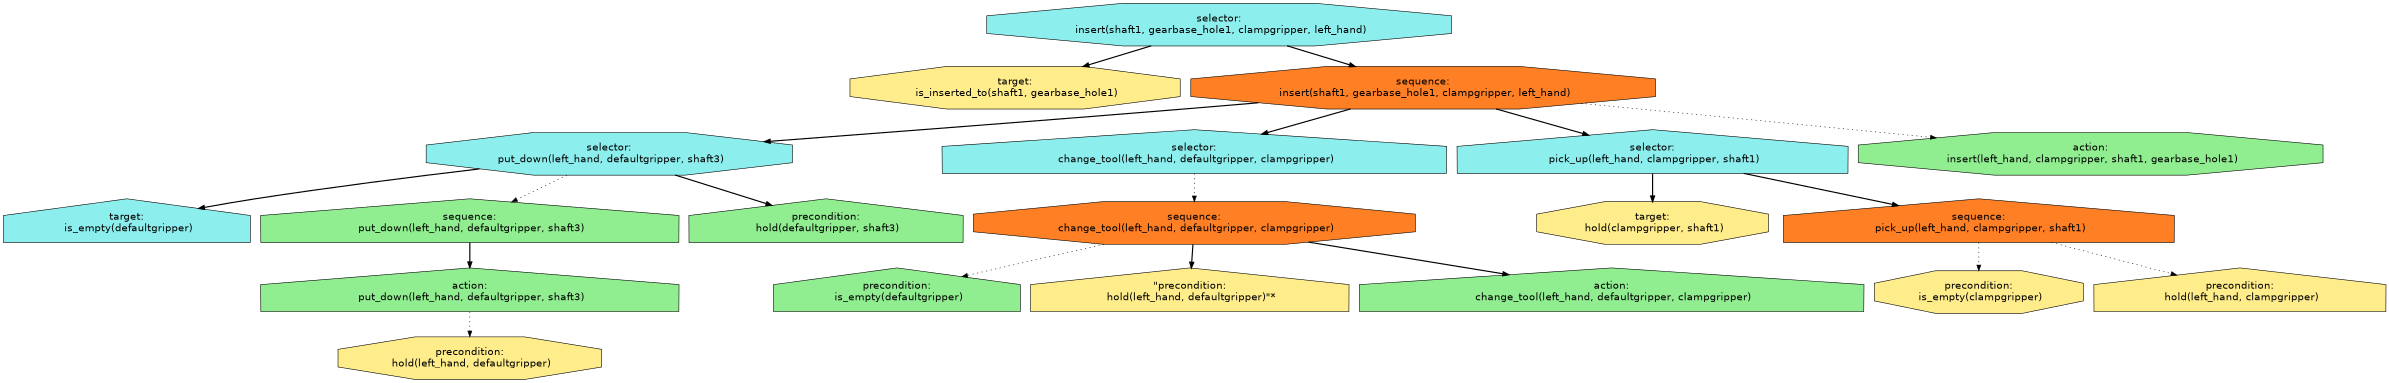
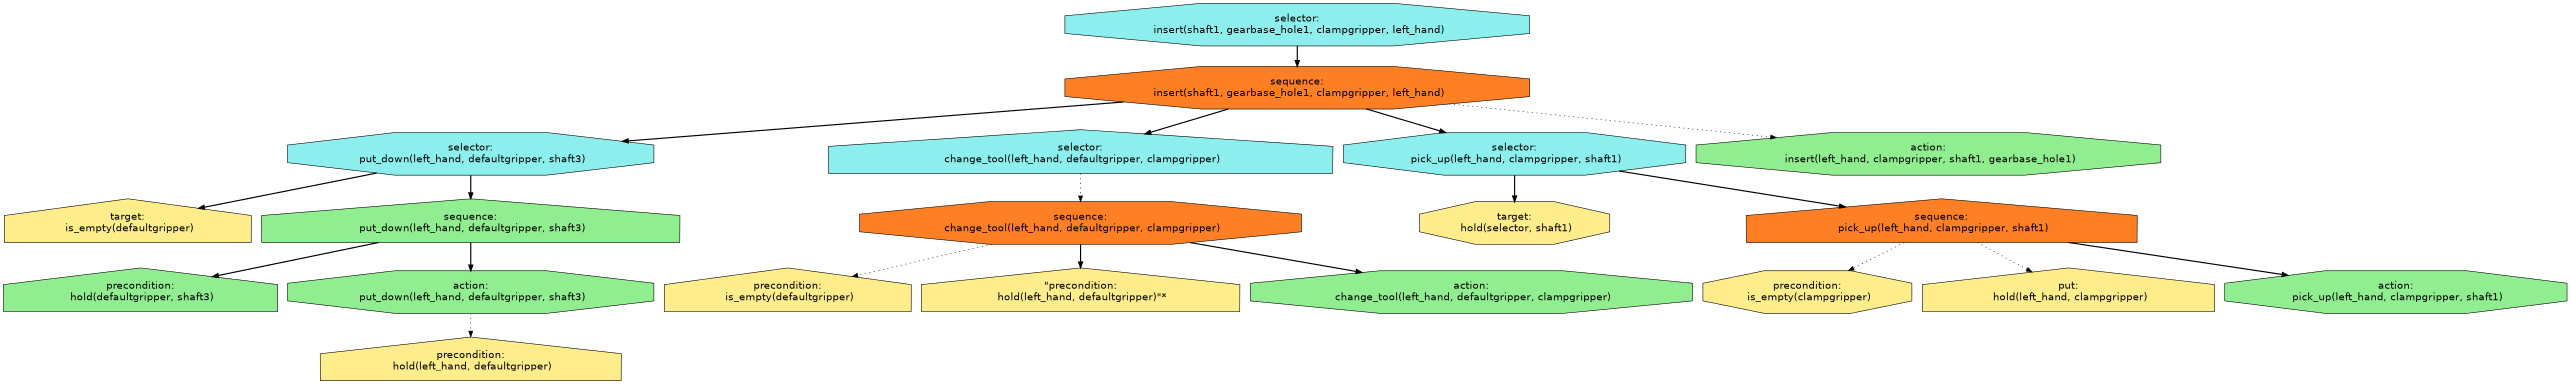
(1015, 88) -> none
(1653, 154) -> (1515, 154)
(542, 187) -> (471, 184)
(721, 189) -> (298, 259)
(127, 223) -> (128, 223)
(1653, 223) -> (1515, 223)
(470, 292) -> (471, 292)
(897, 292) -> (788, 292)
(1612, 292) -> (1471, 292)
(2240, 292) -> (2068, 292)
none -> (2396, 292)
(470, 358) -> (471, 361)
